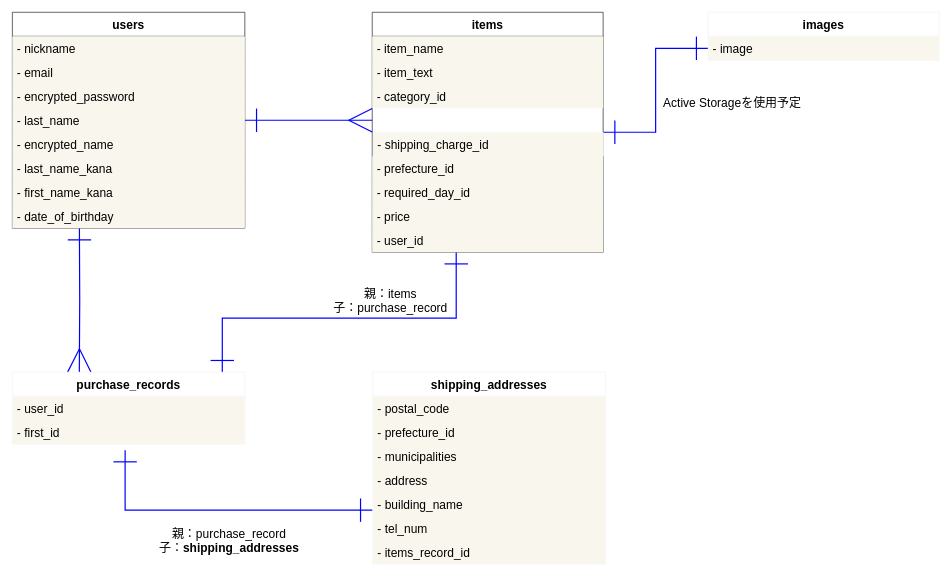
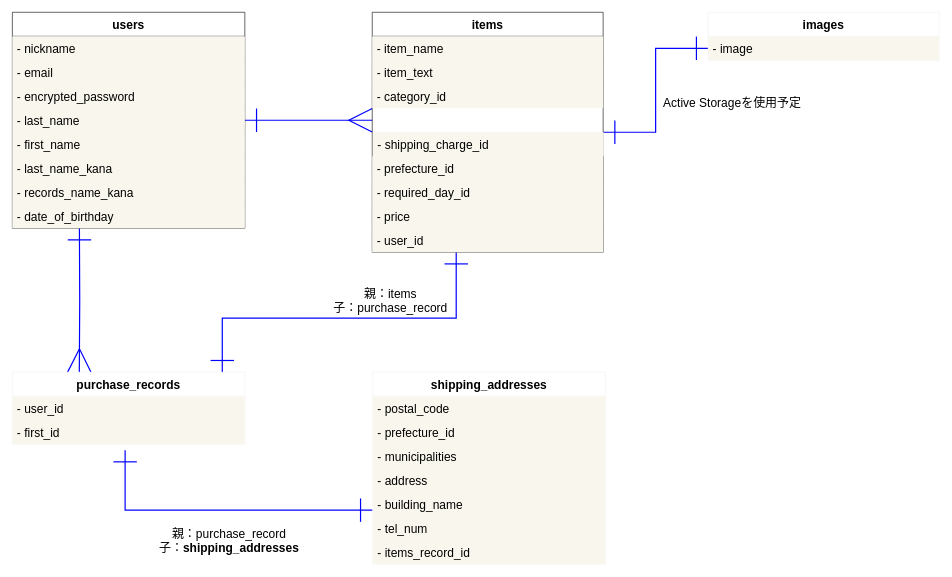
(69, 145) -> (54, 145)
(71, 193) -> (79, 193)
